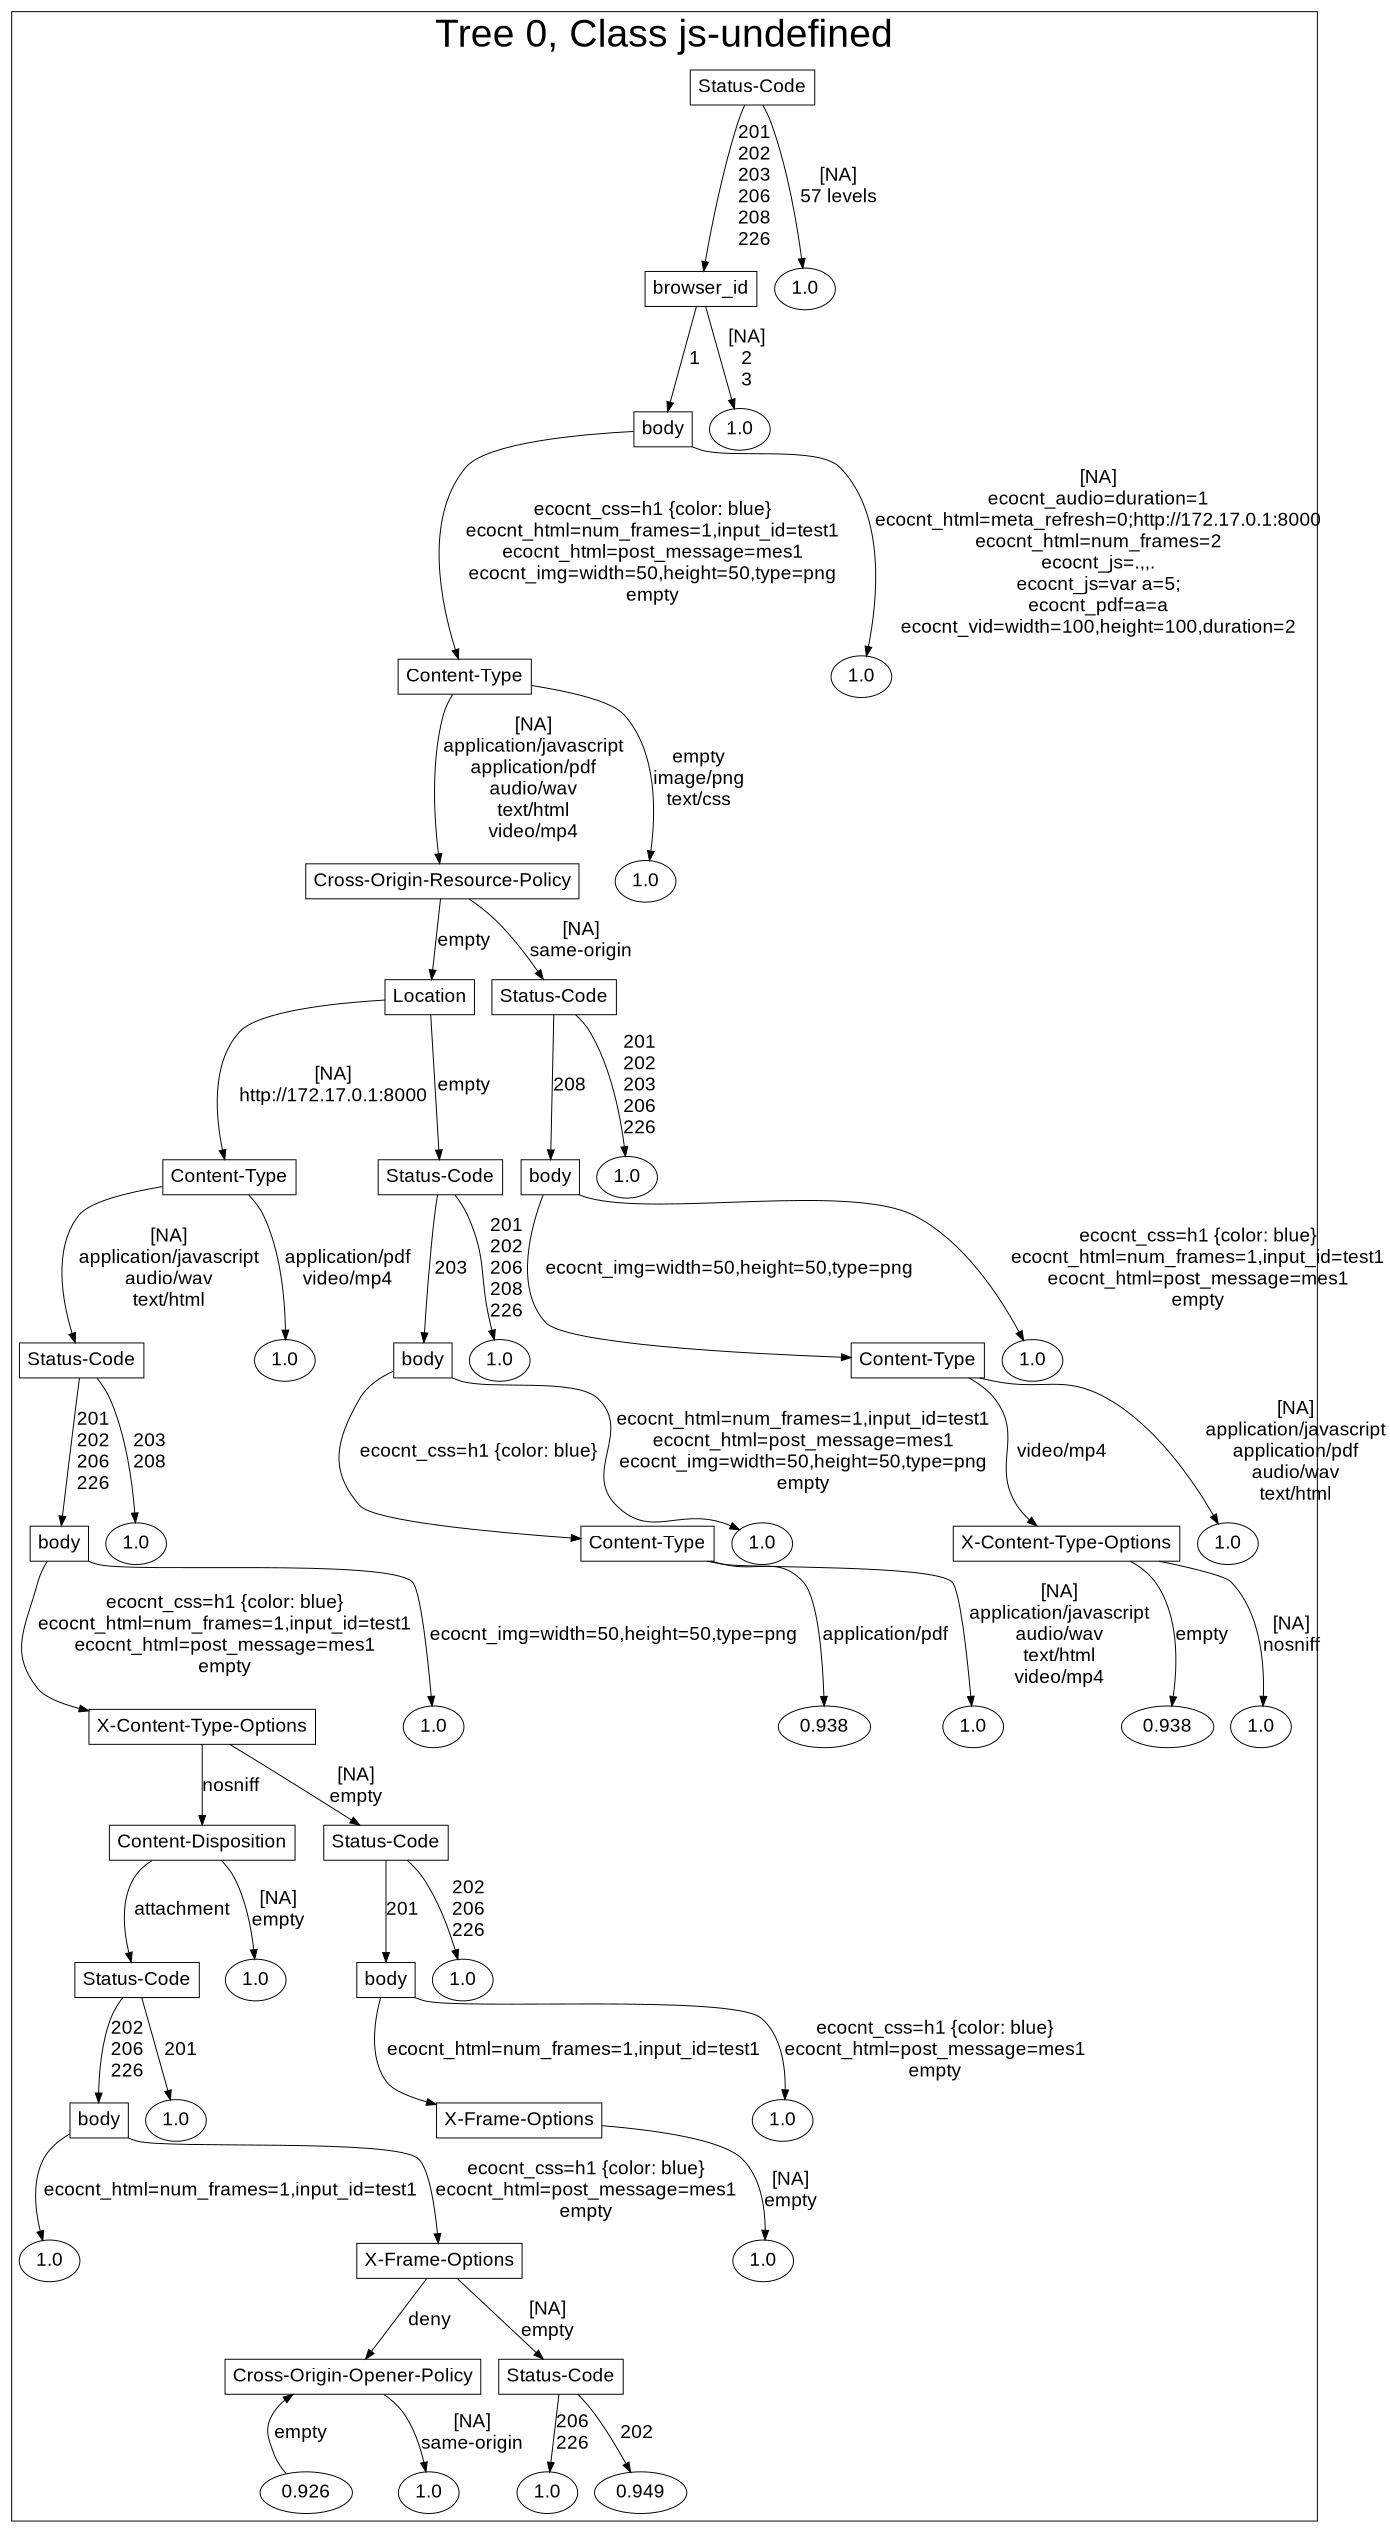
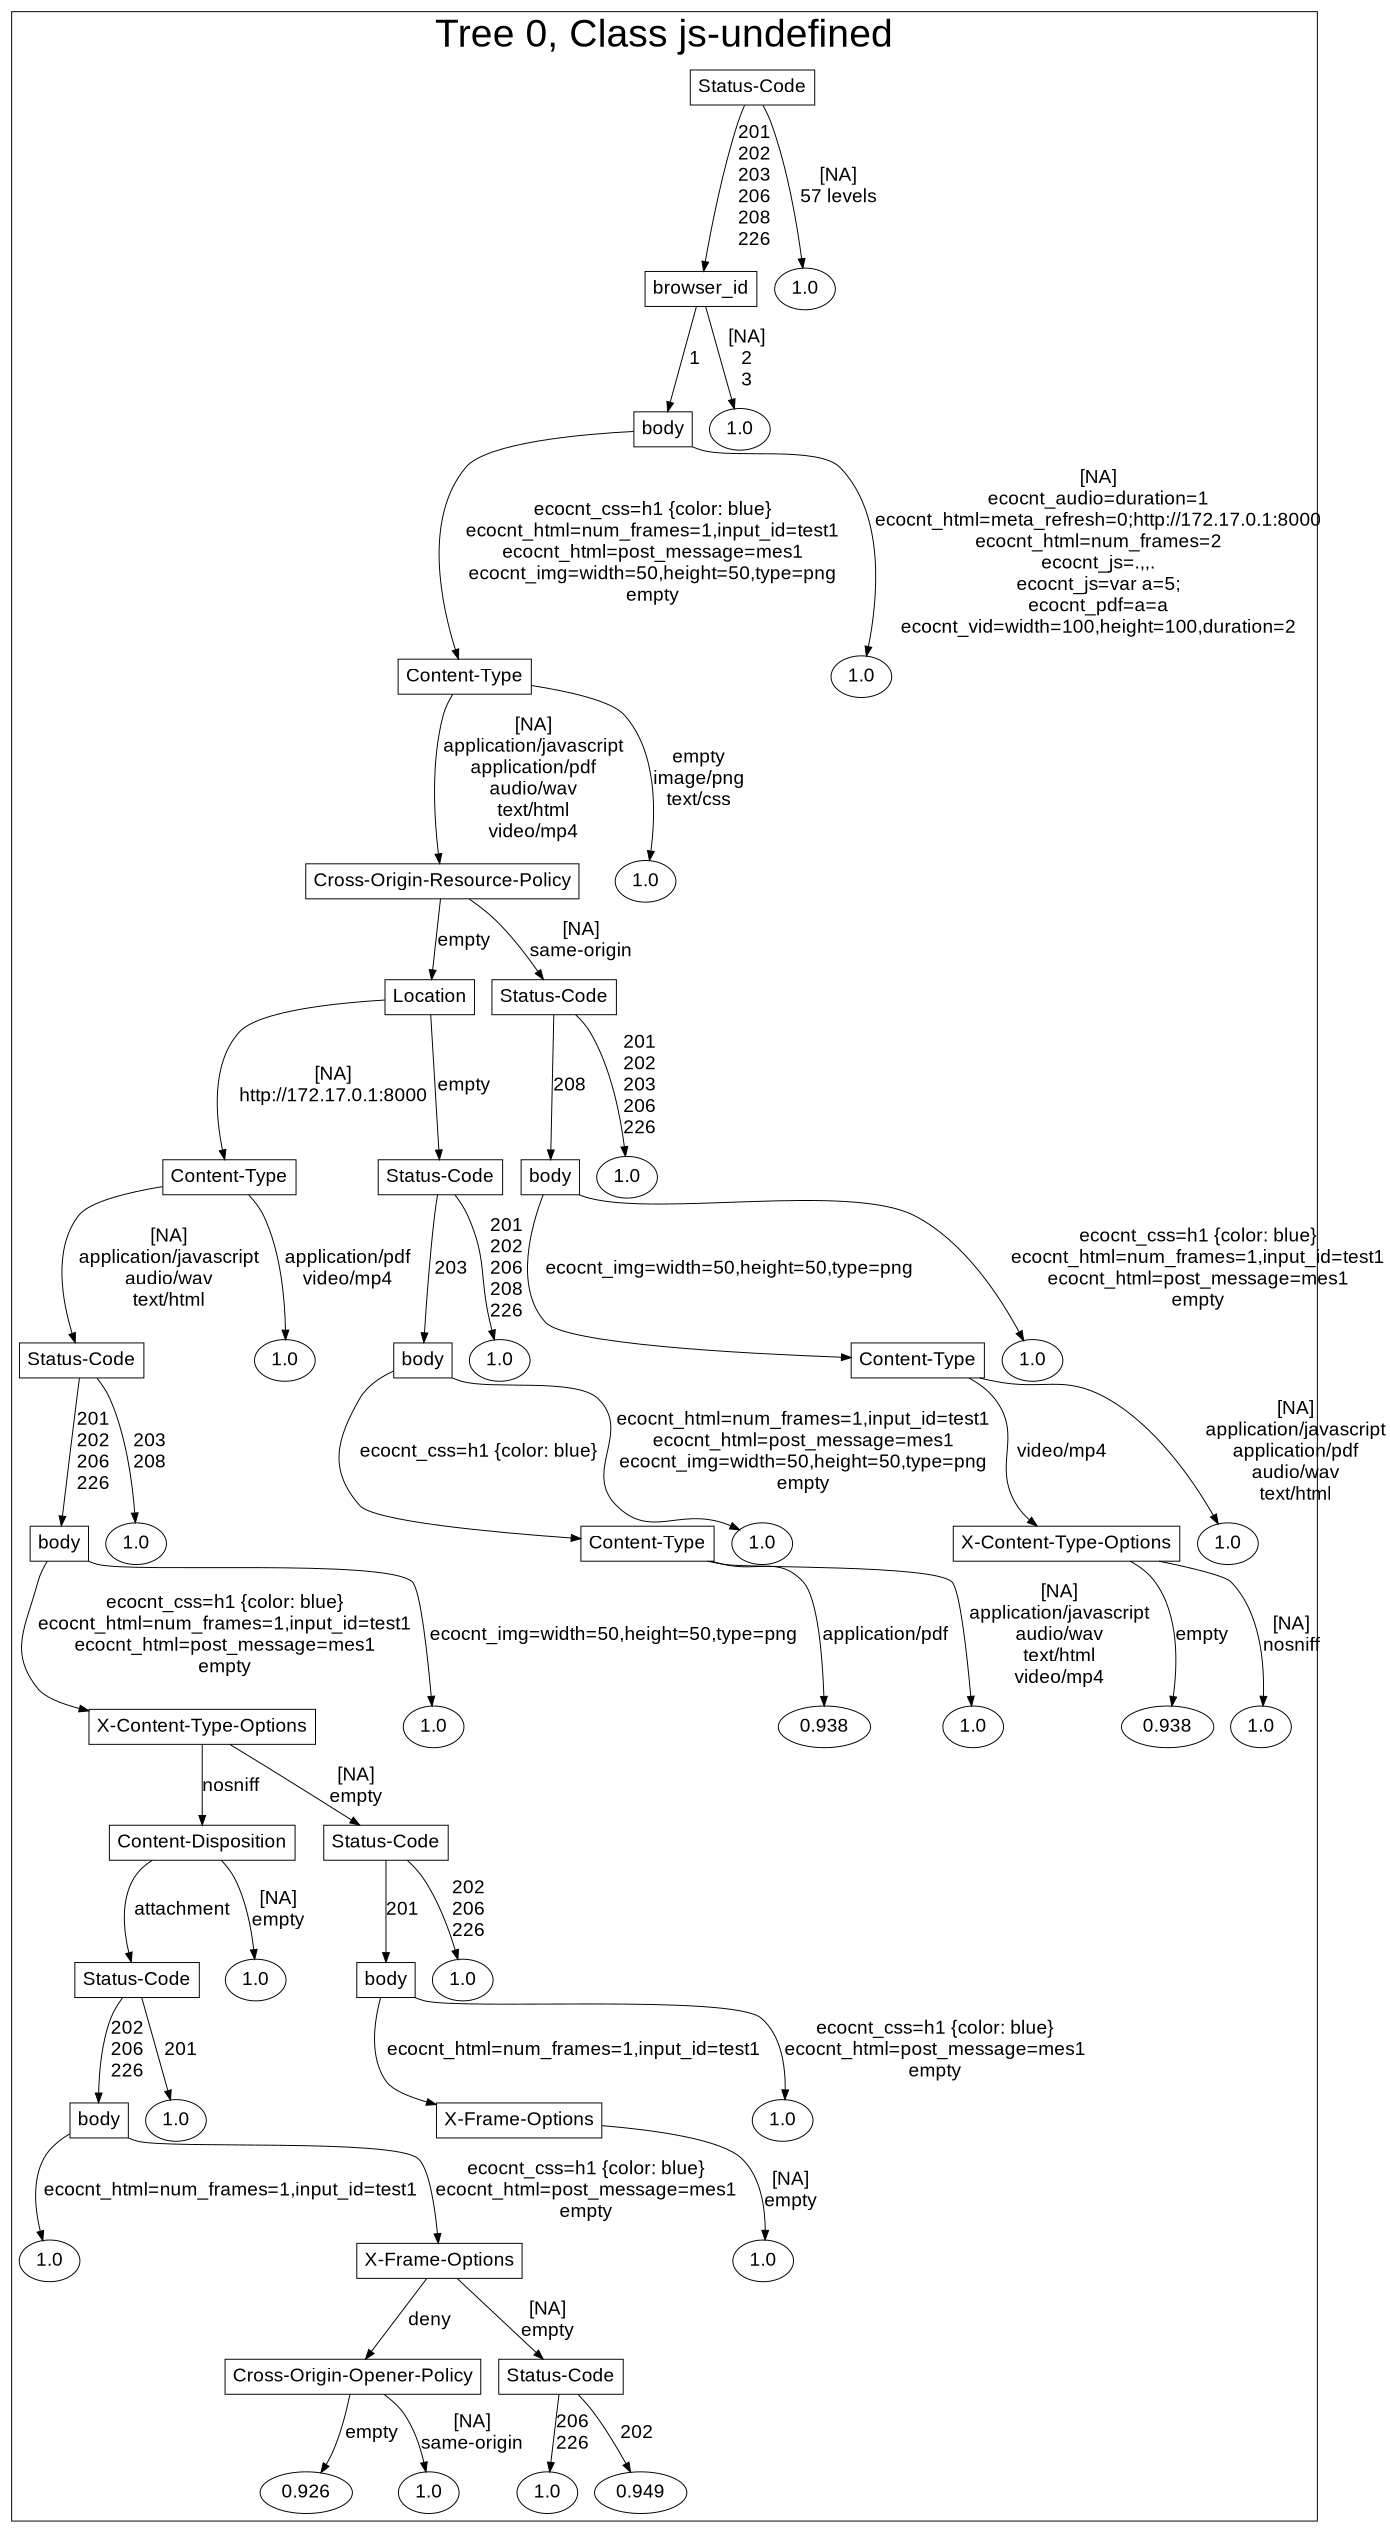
(268, 2436) -> (341, 2430)
